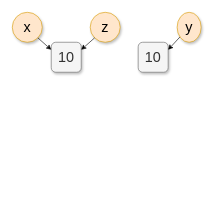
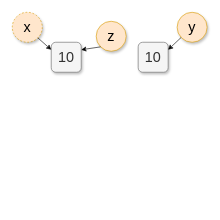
(27, 27) -> (27, 27)
(105, 27) -> (111, 36)
(189, 27) -> (192, 27)
